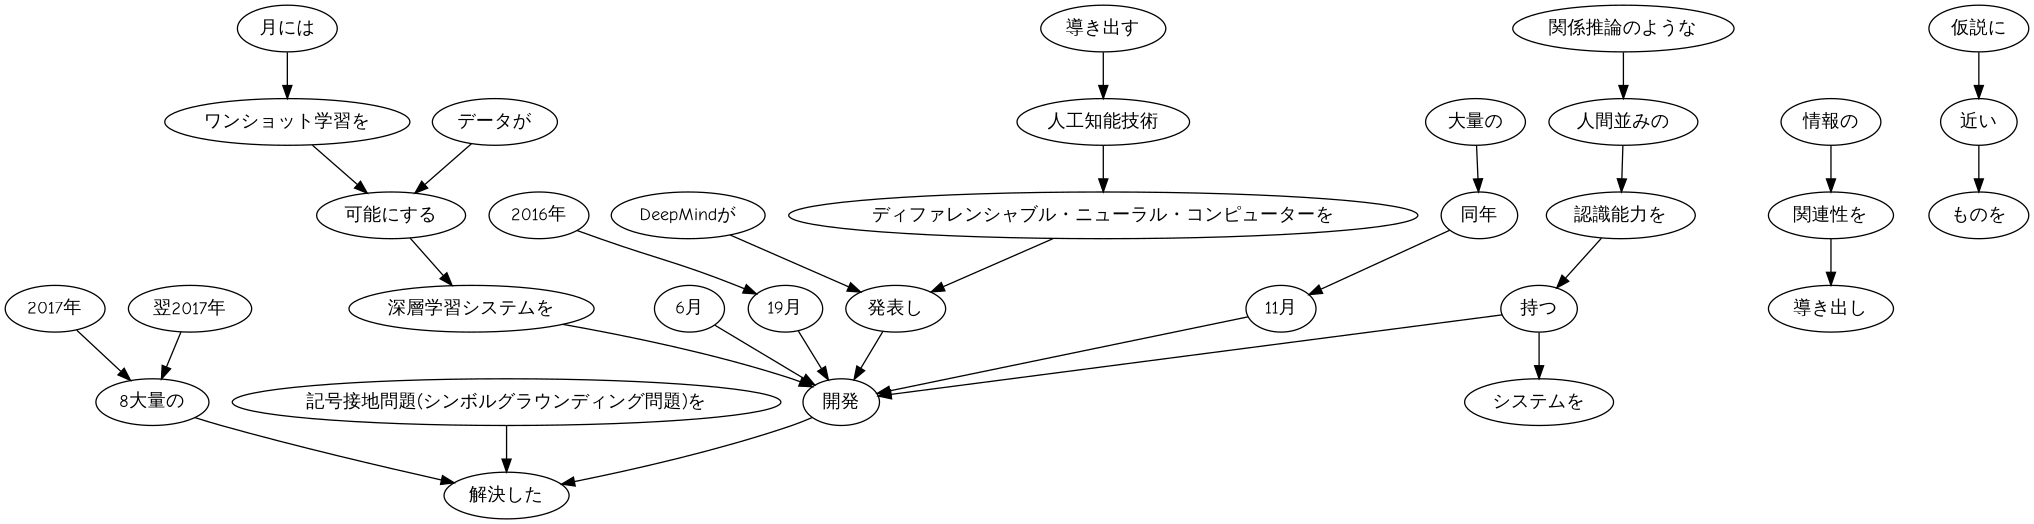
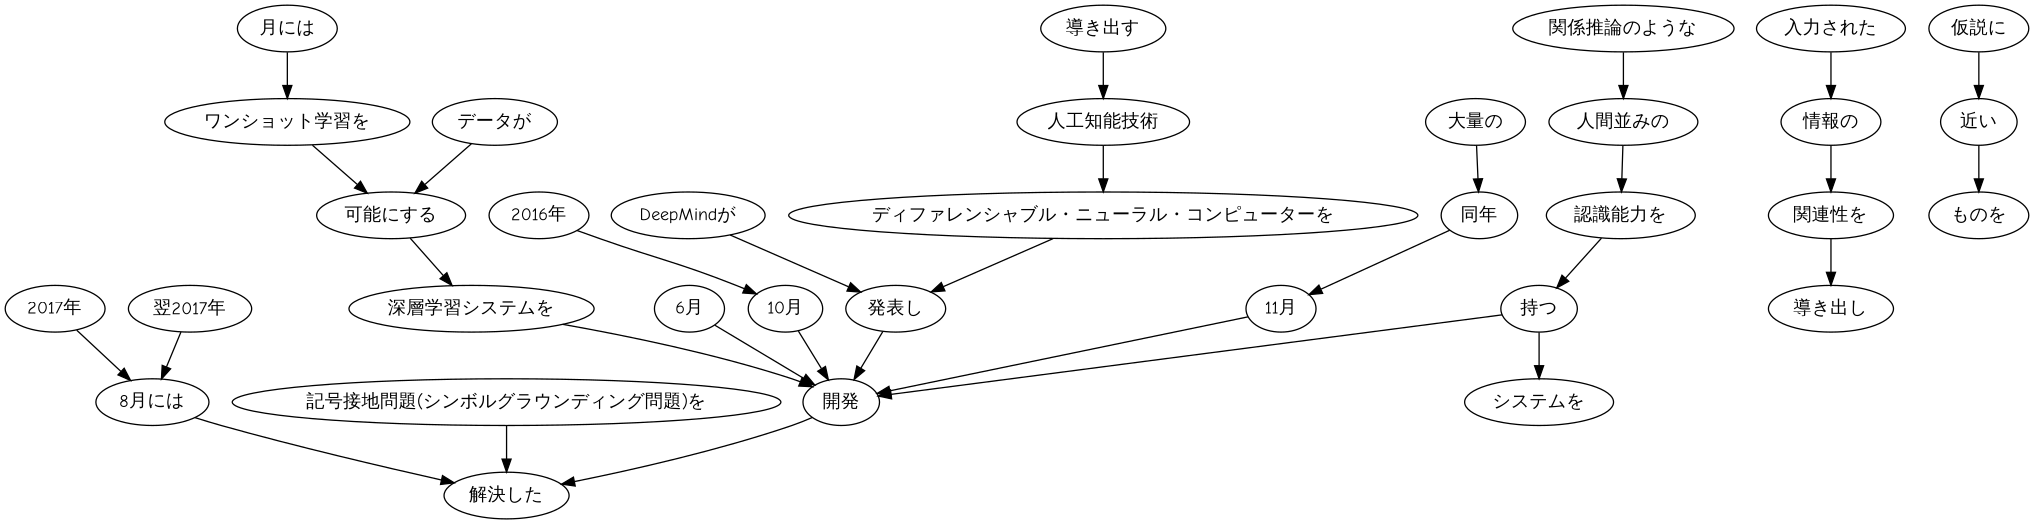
none -> (1831, 29)
(785, 309) -> (785, 309)
(152, 402) -> (152, 402)
